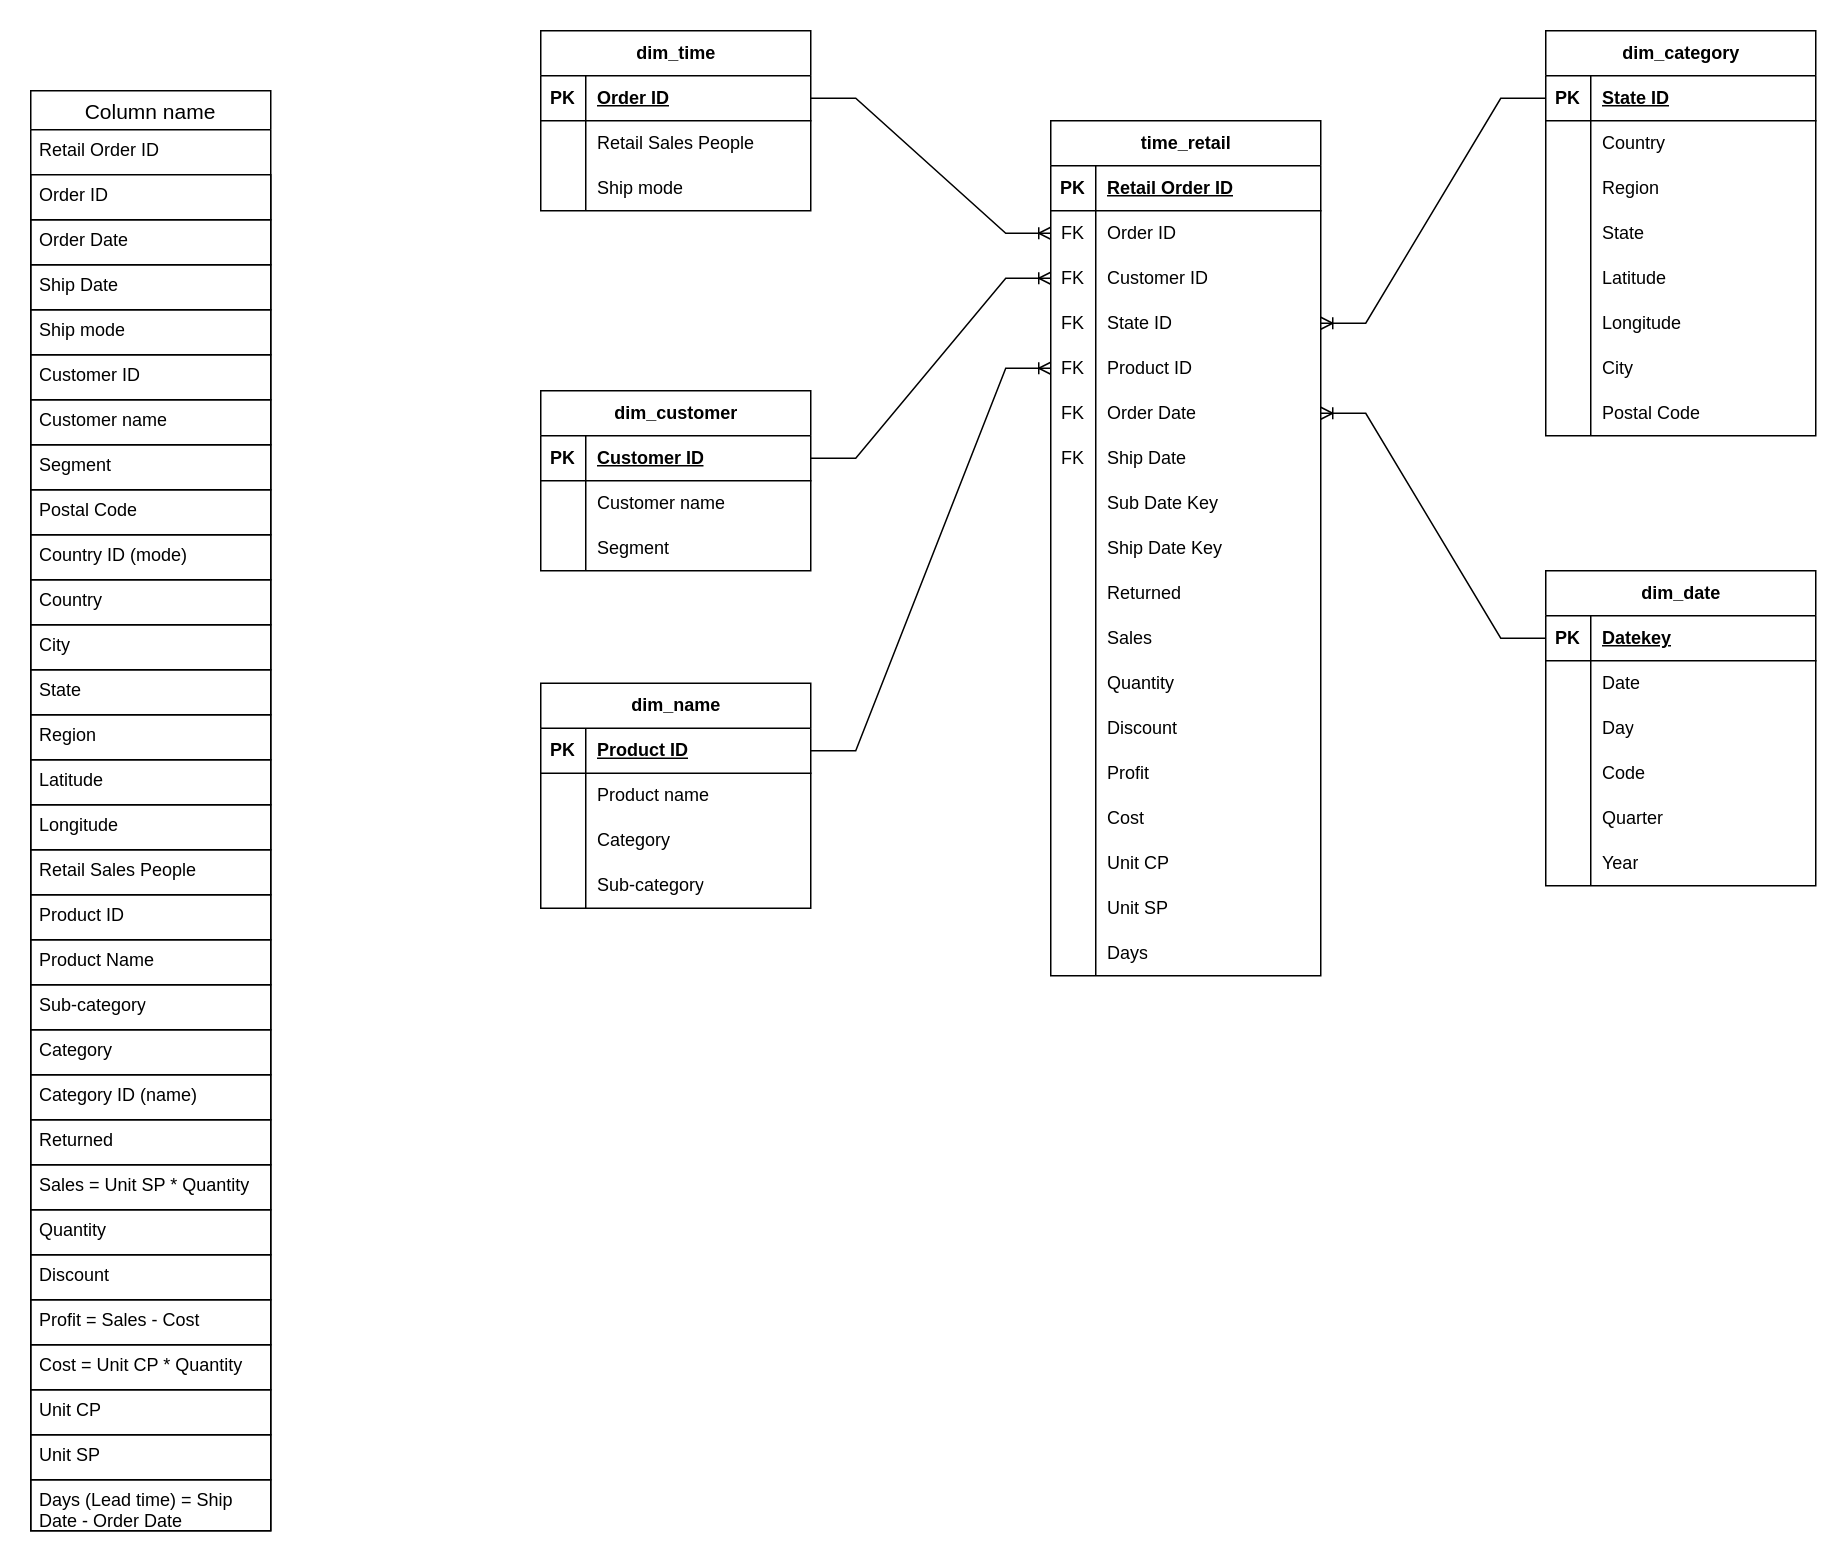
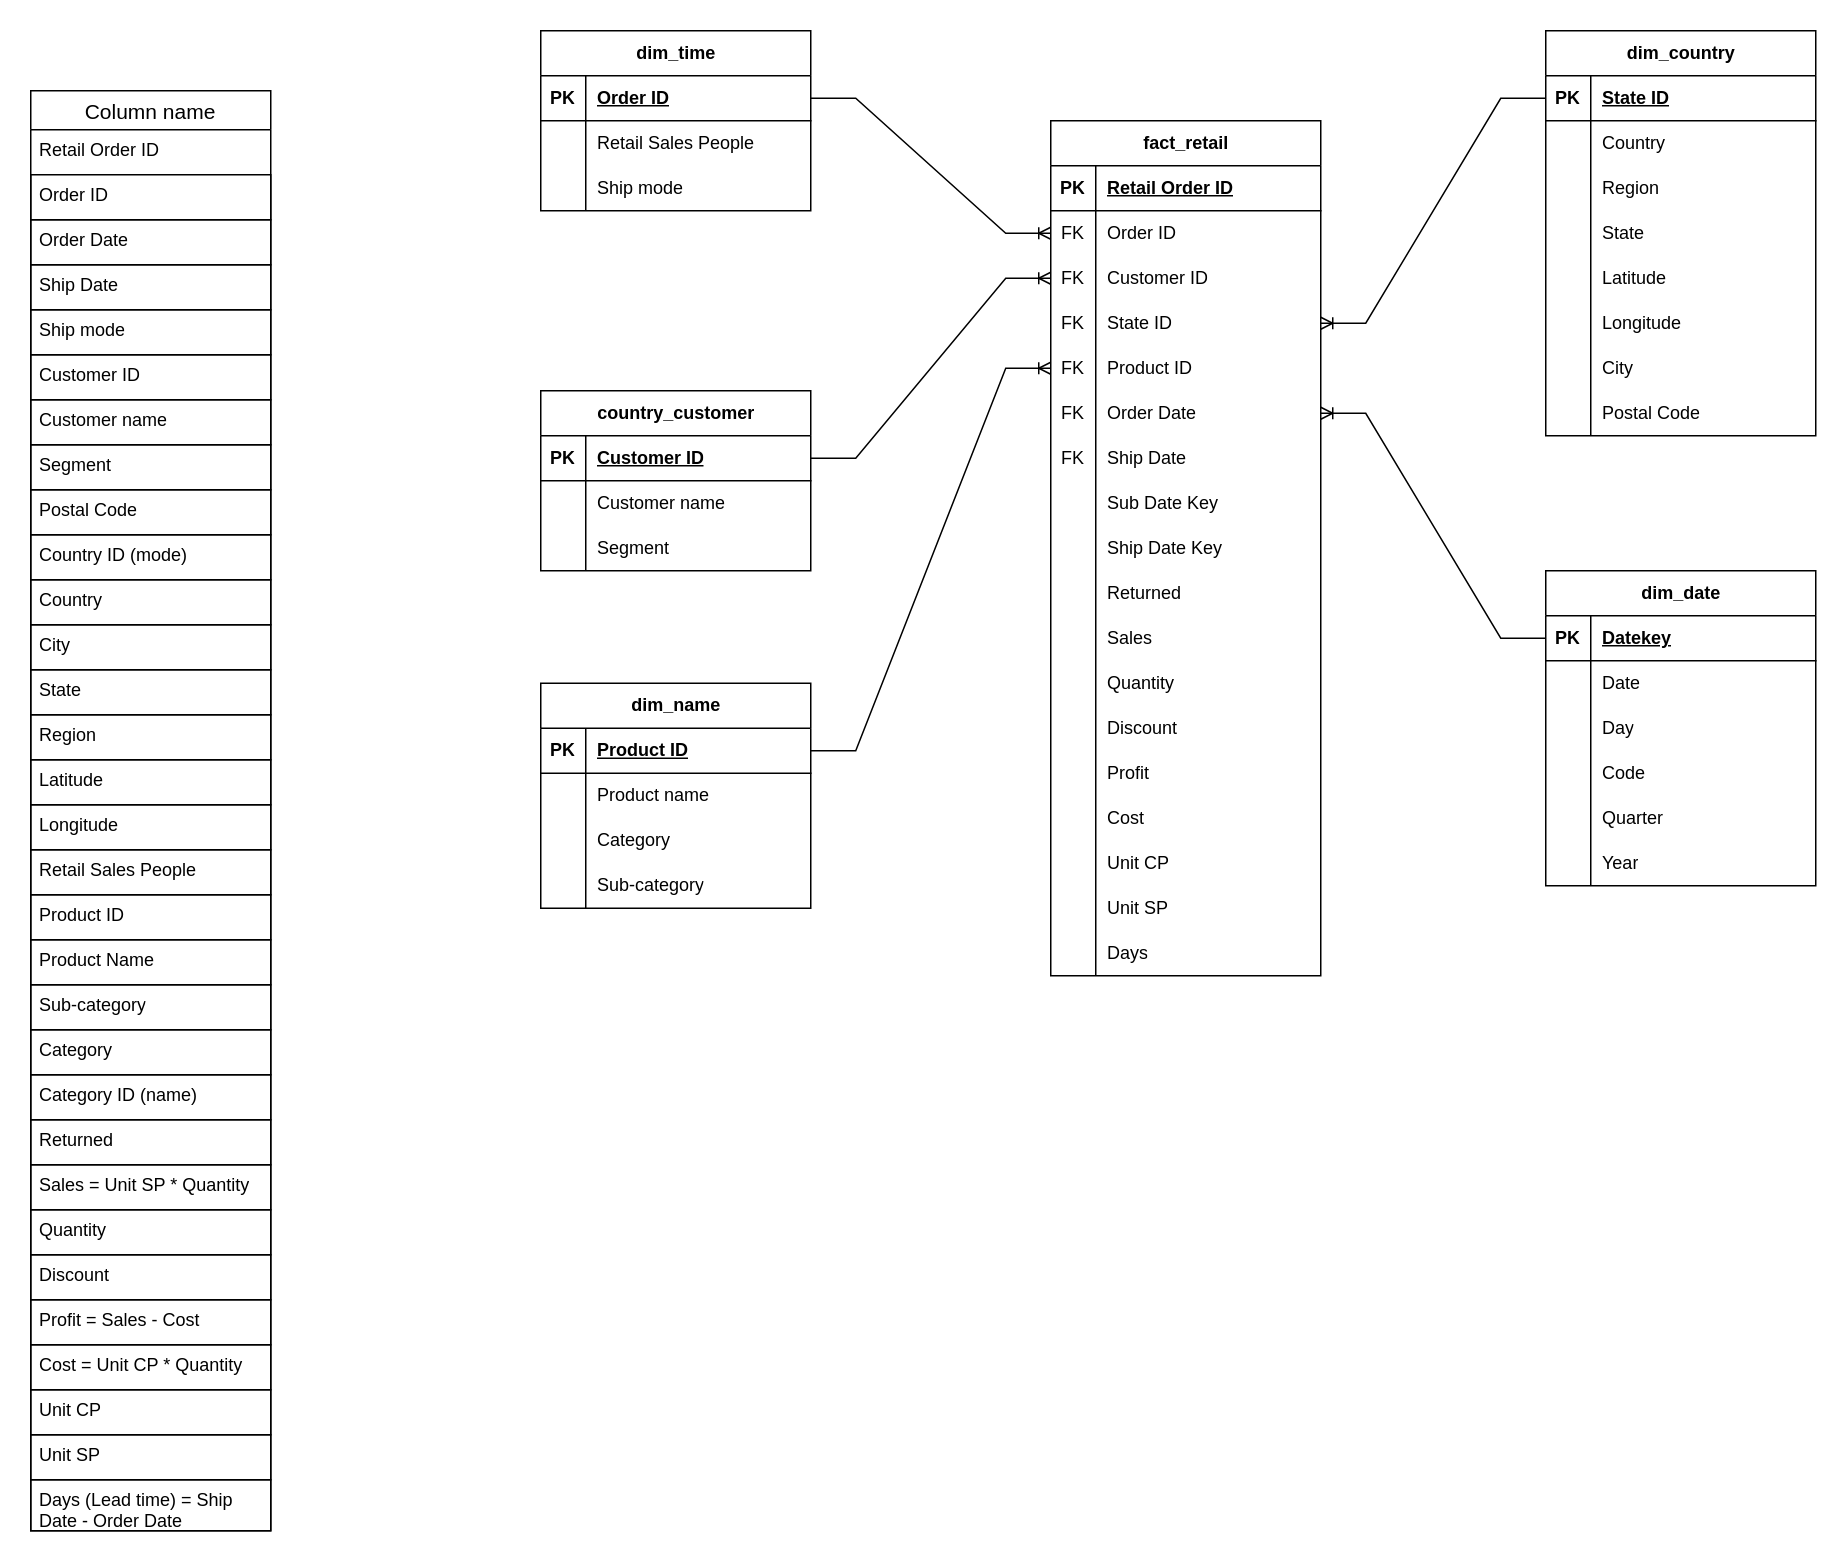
(1682, 53) -> (1682, 53)
(1187, 143) -> (1187, 143)
(677, 413) -> (677, 413)
